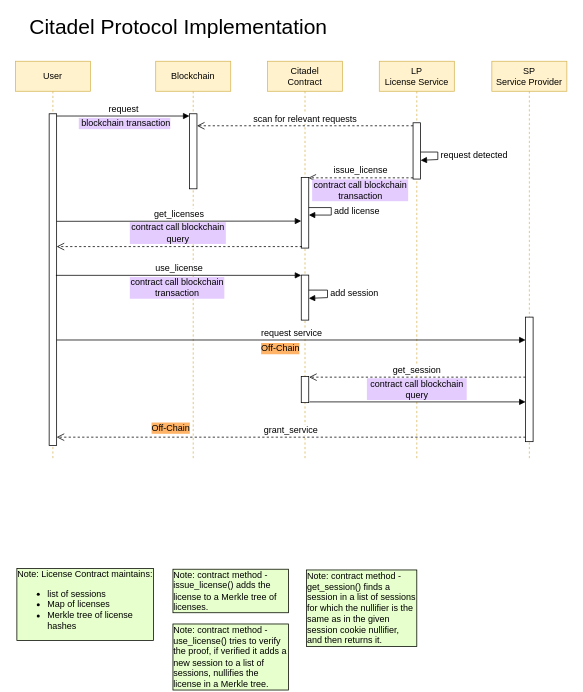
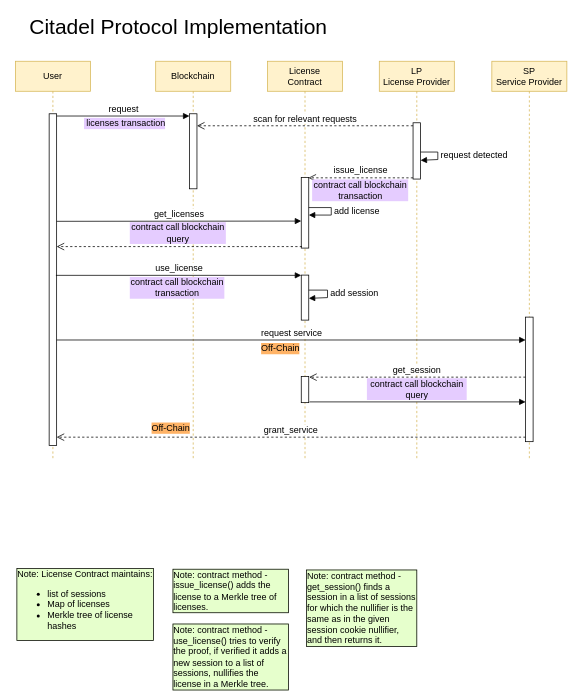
(305, 76) -> (305, 76)
(417, 76) -> (417, 76)
(125, 123) -> (125, 123)
